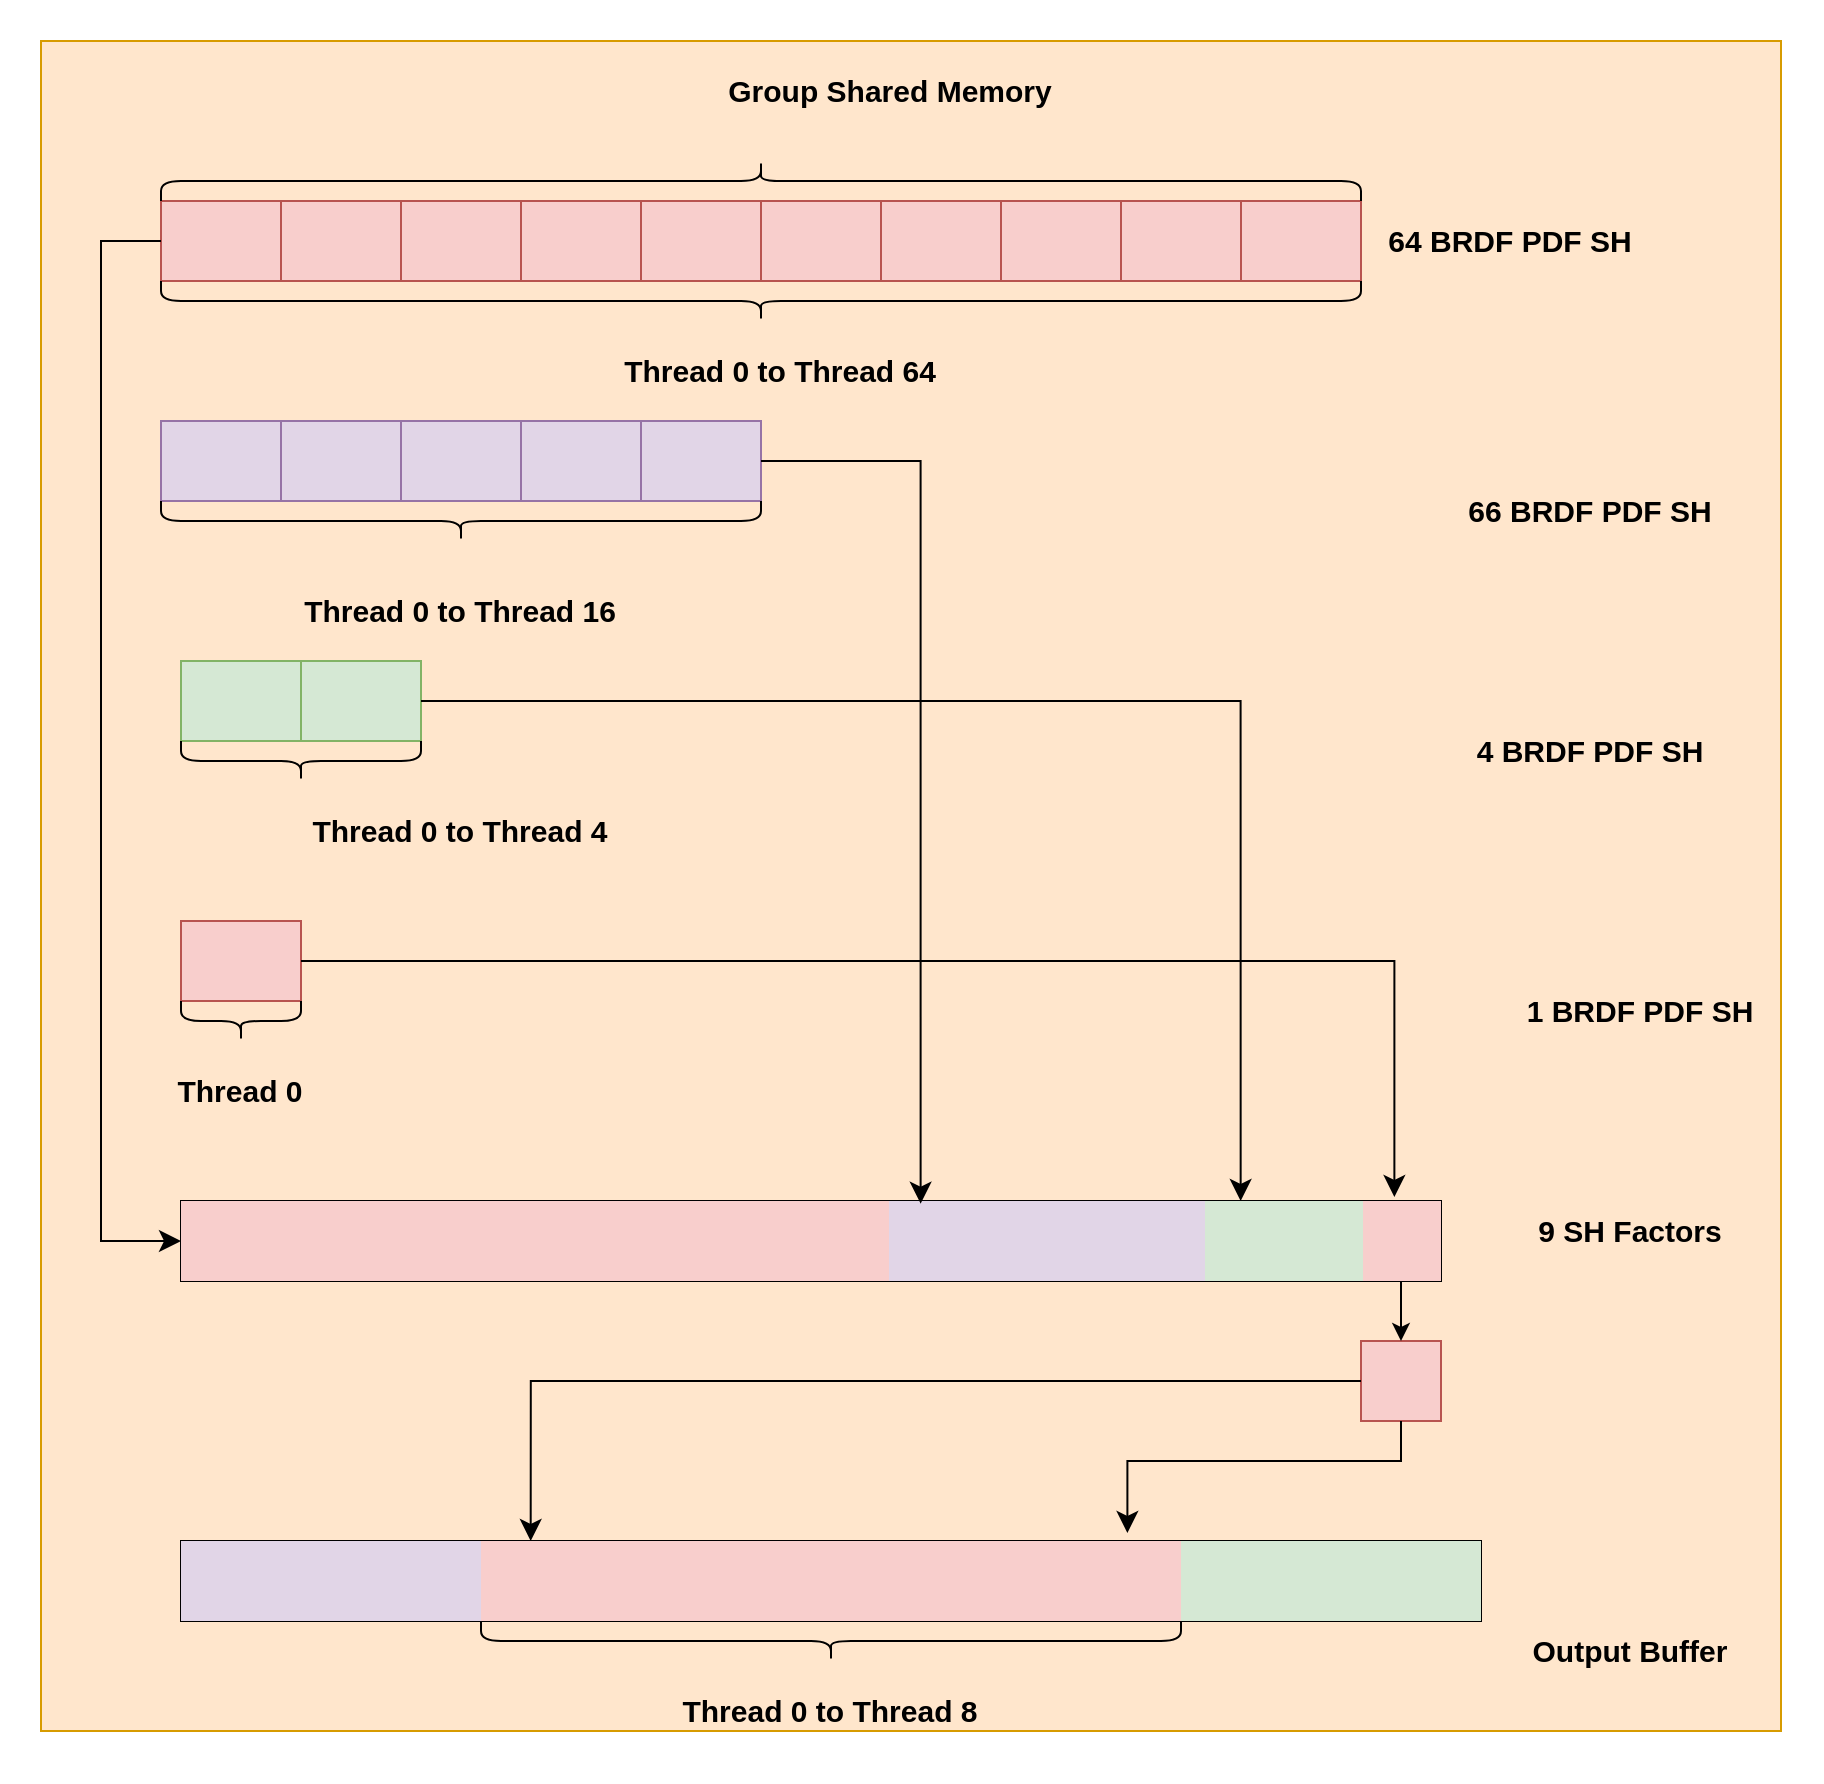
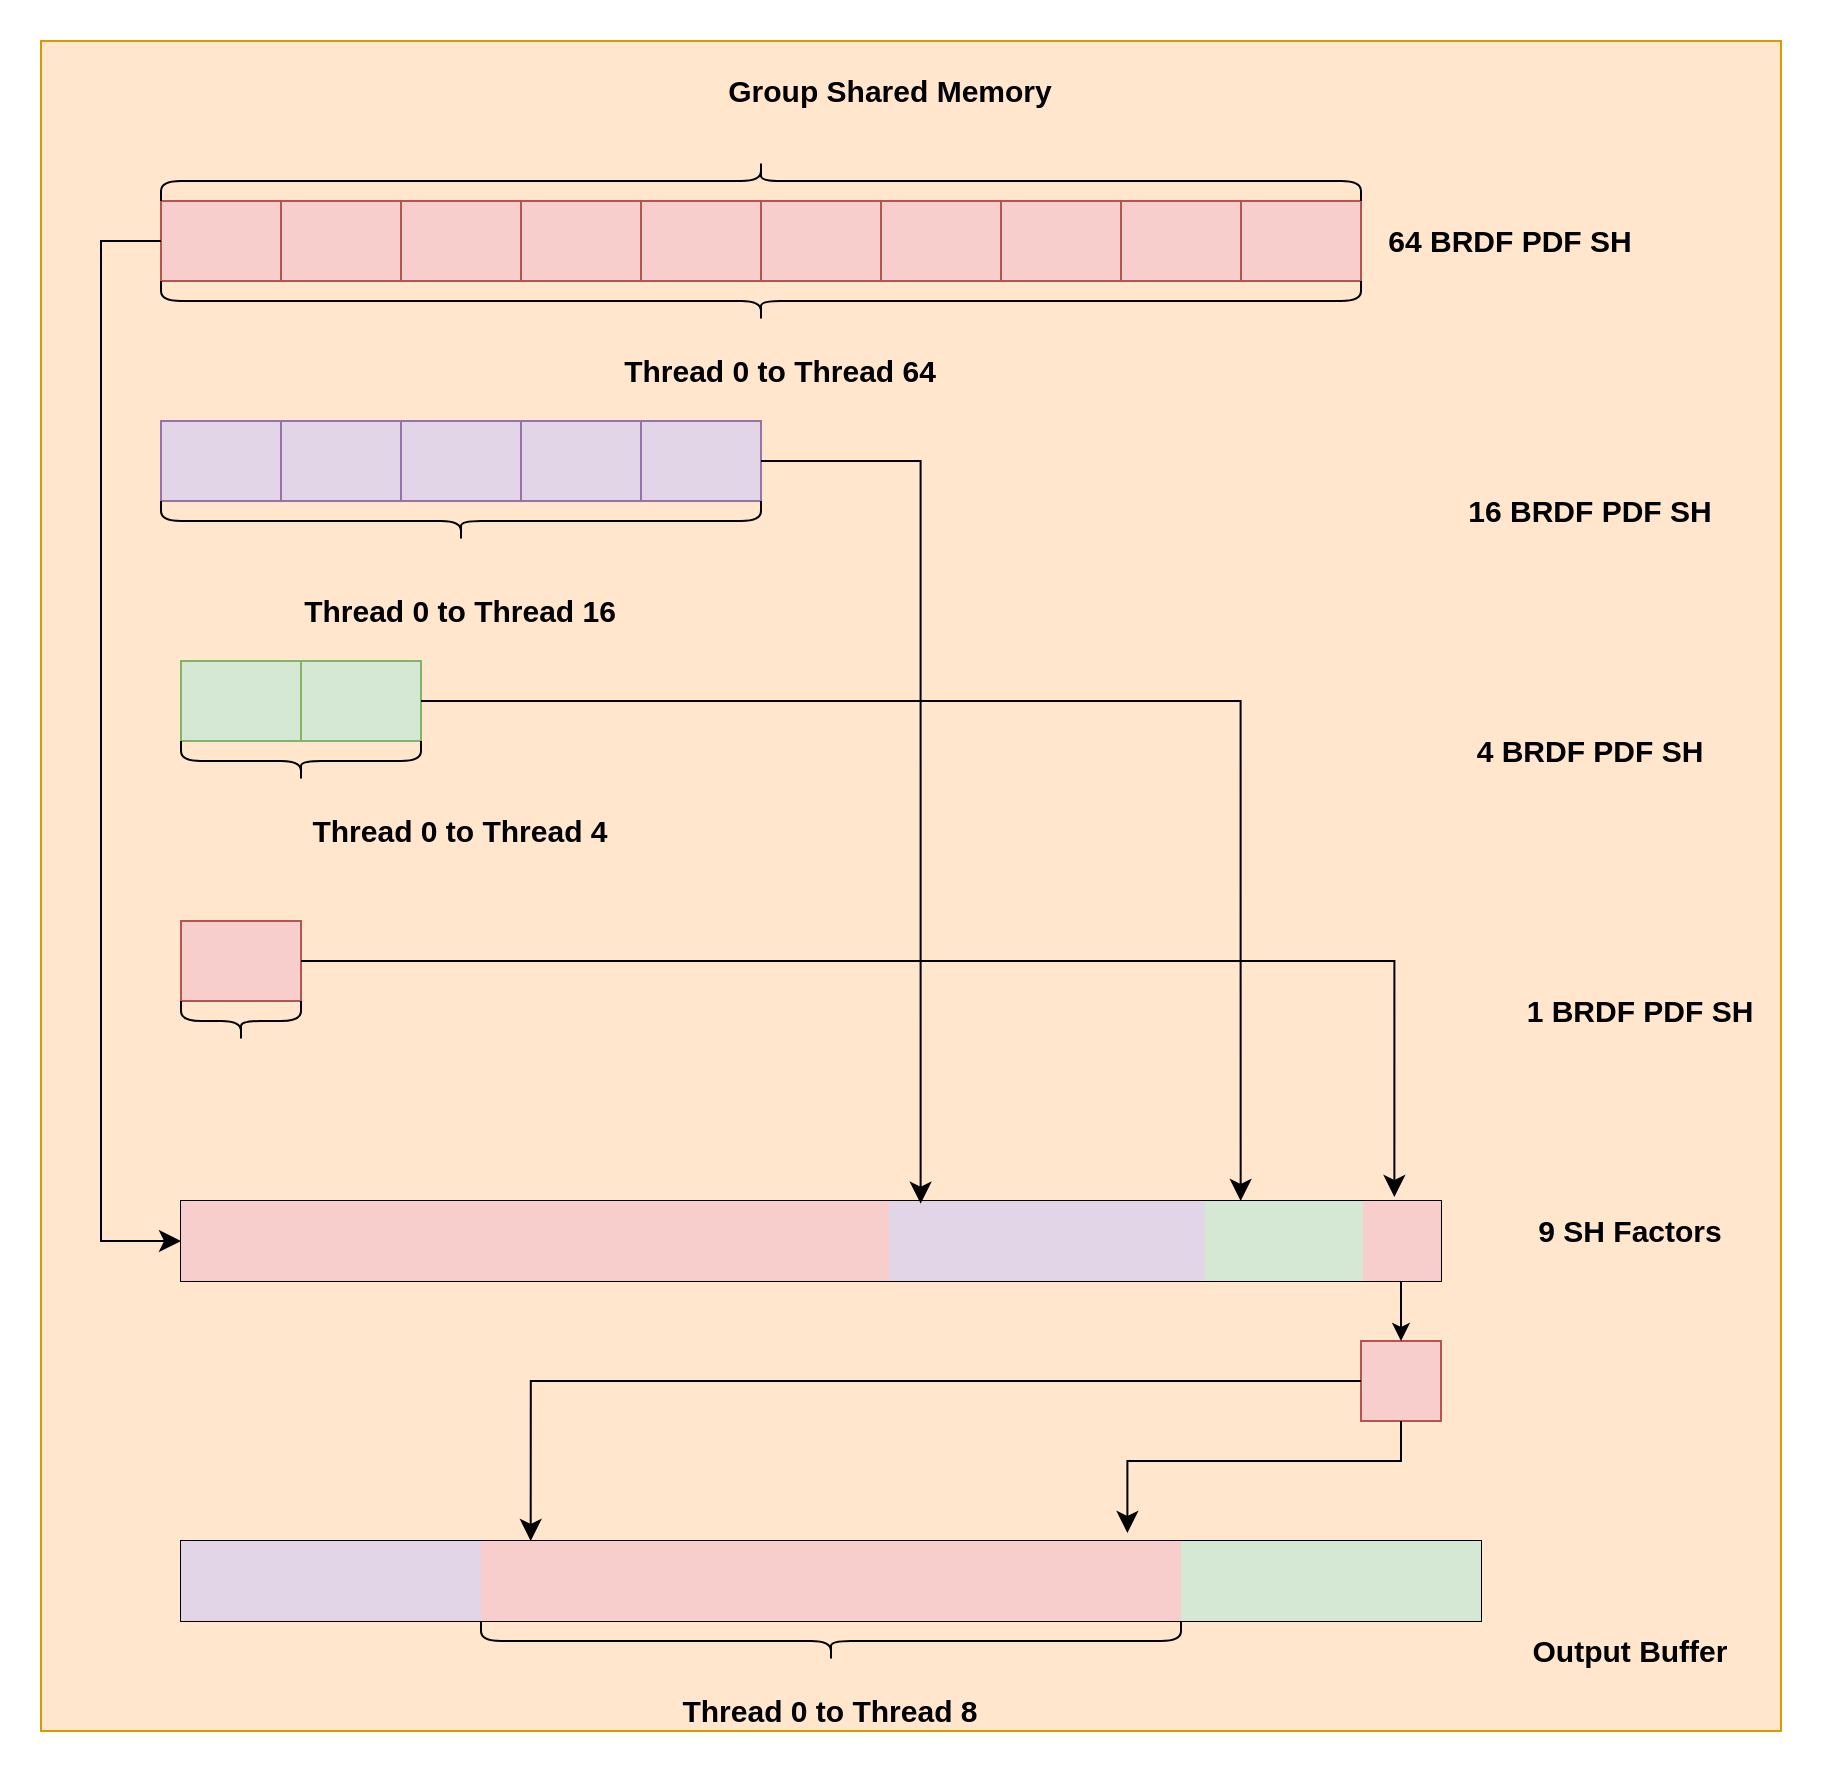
(1591, 511) -> (1591, 511)
(241, 1091) -> none
